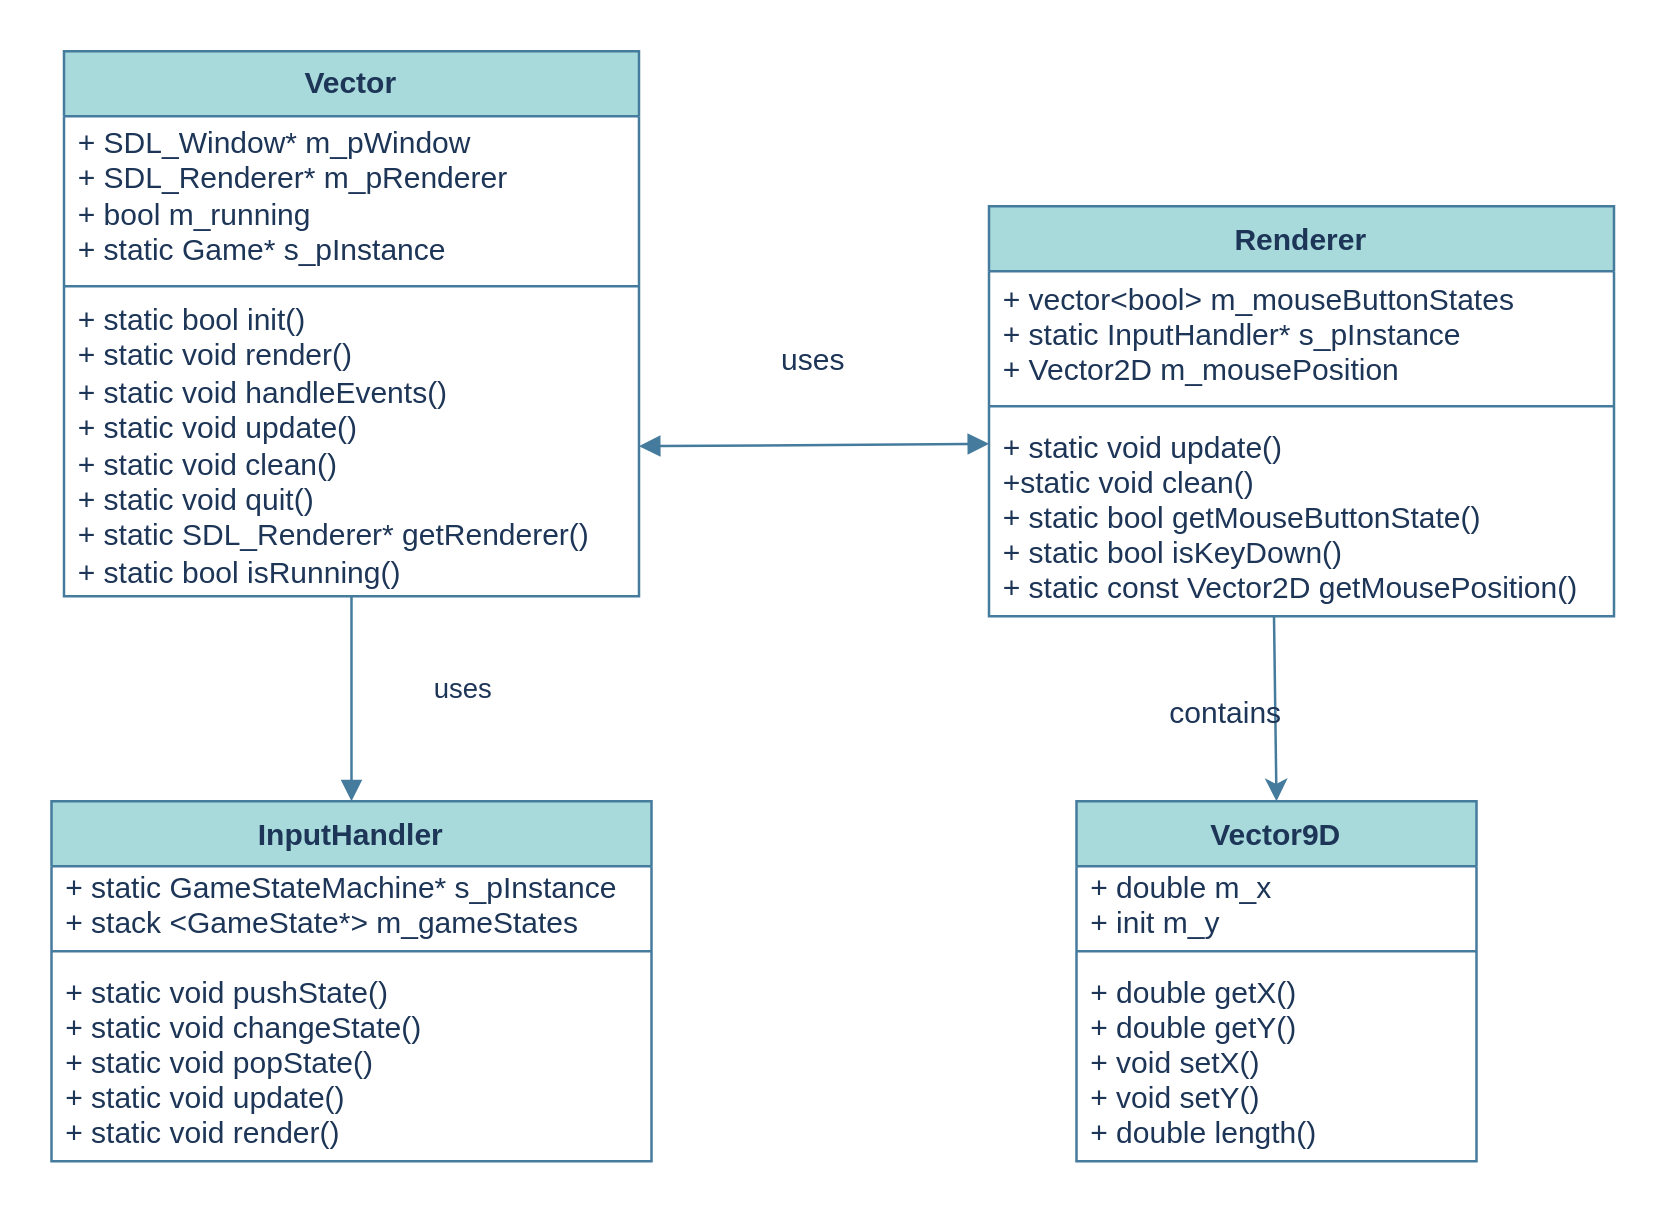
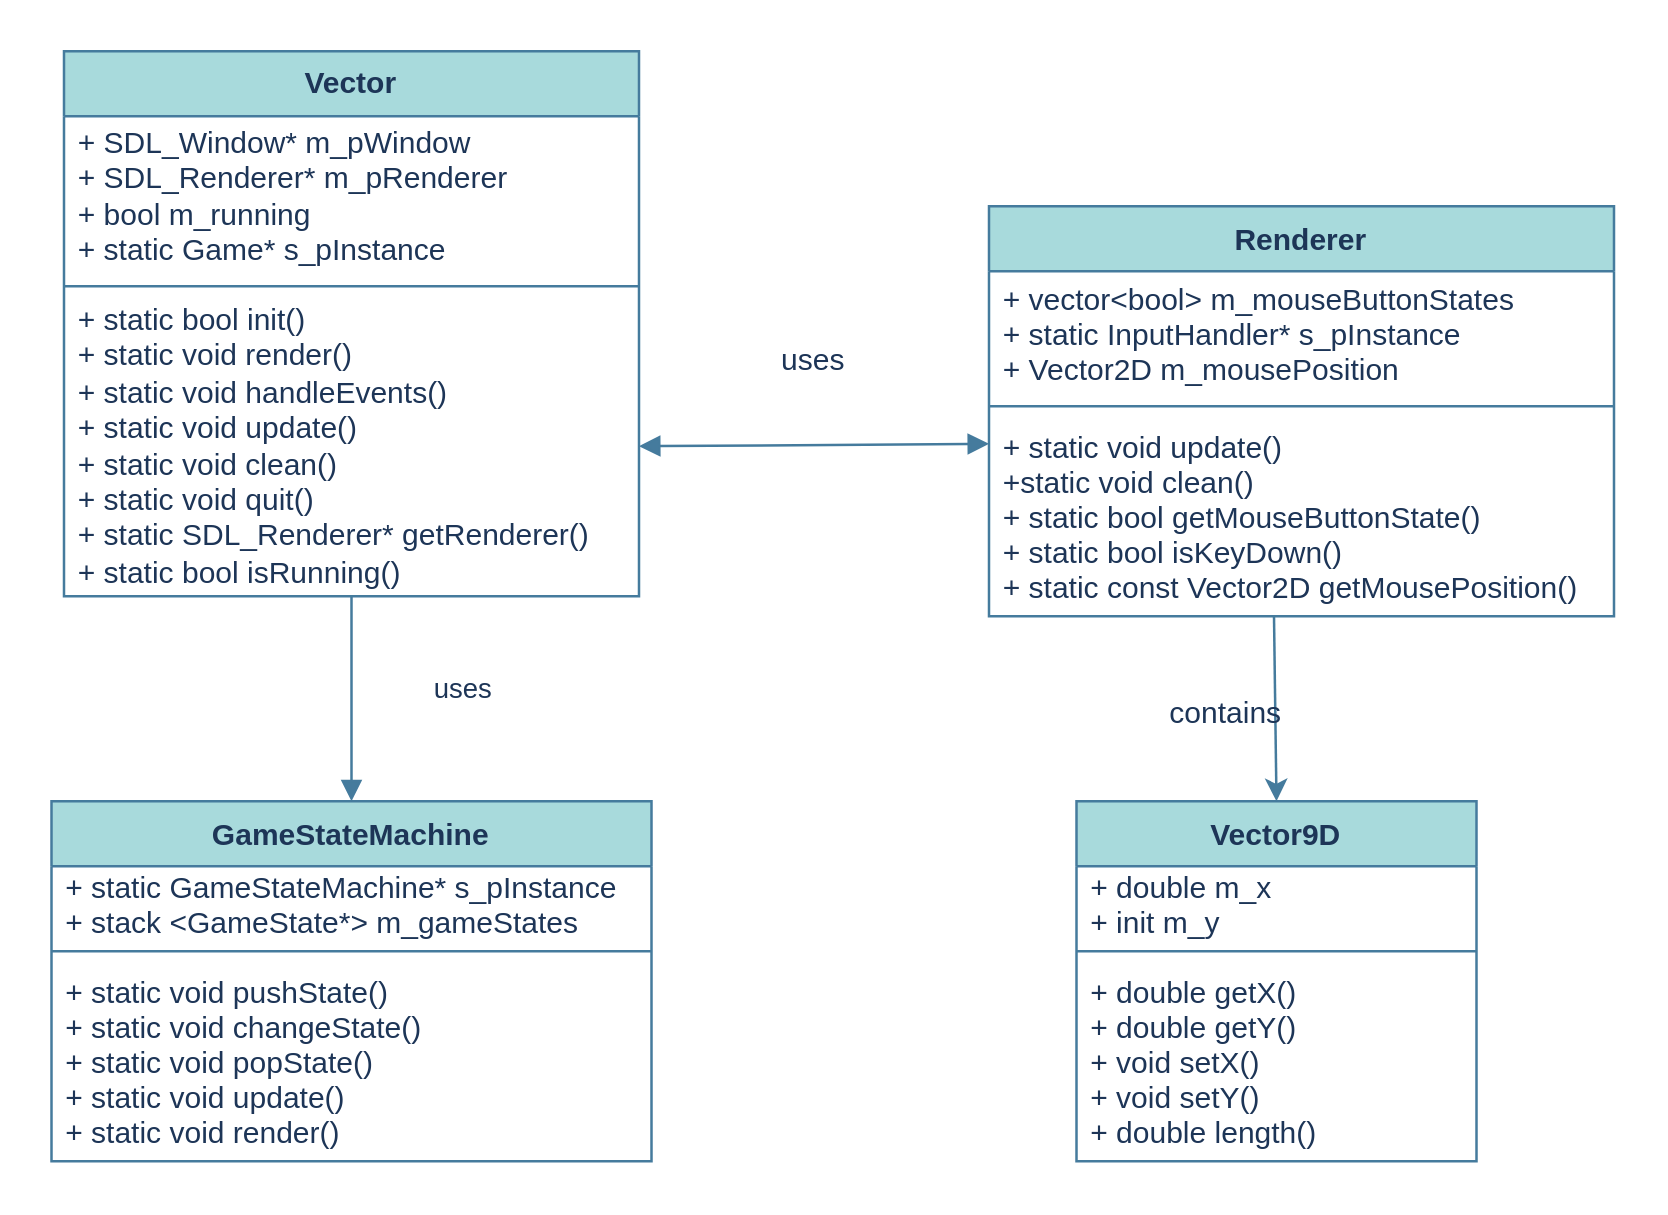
(350, 835) -> (350, 835)
